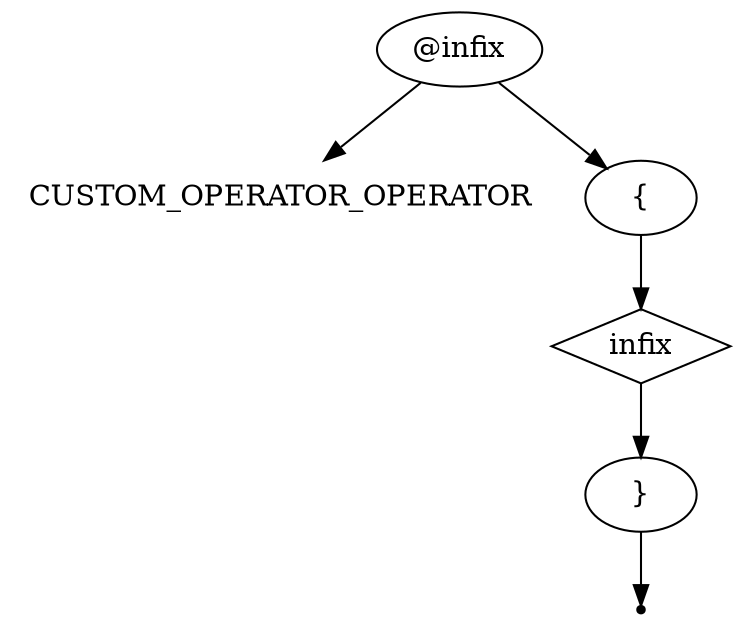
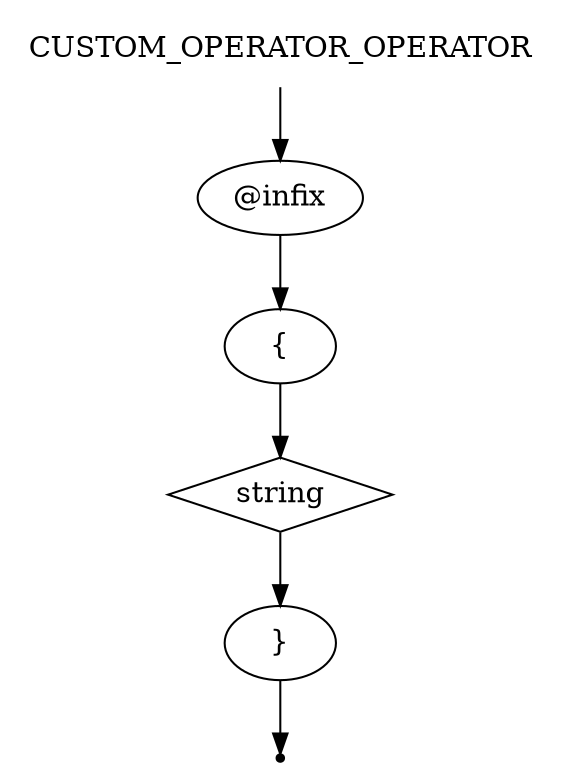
(381, 115) -> (280, 114)
(641, 346) -> (280, 495)
